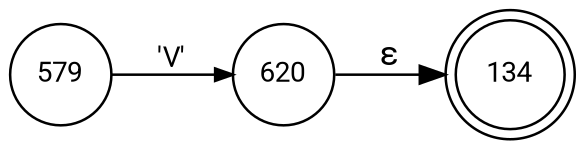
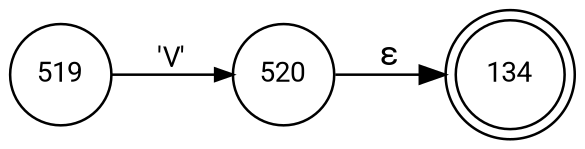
(61, 75) -> (61, 75)
(284, 75) -> (284, 75)
